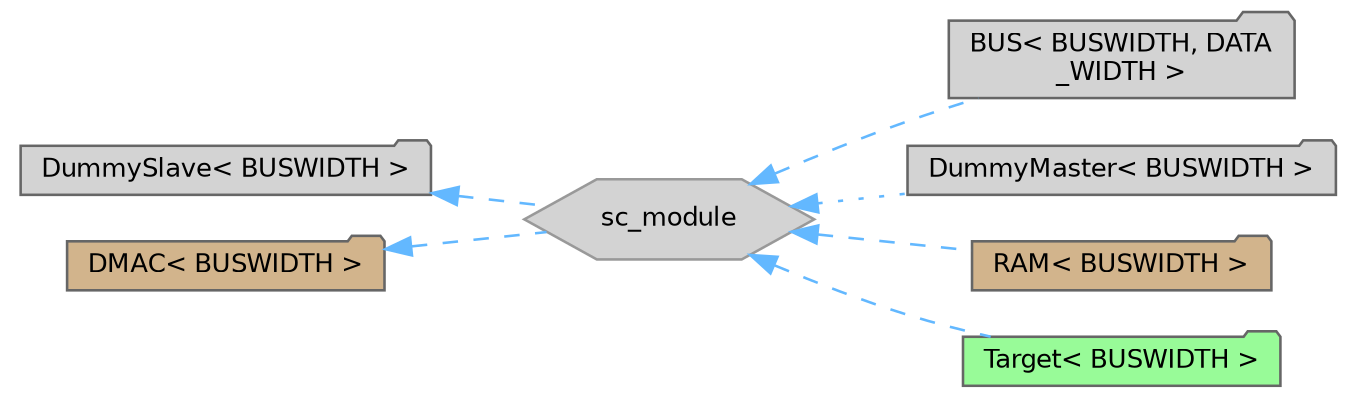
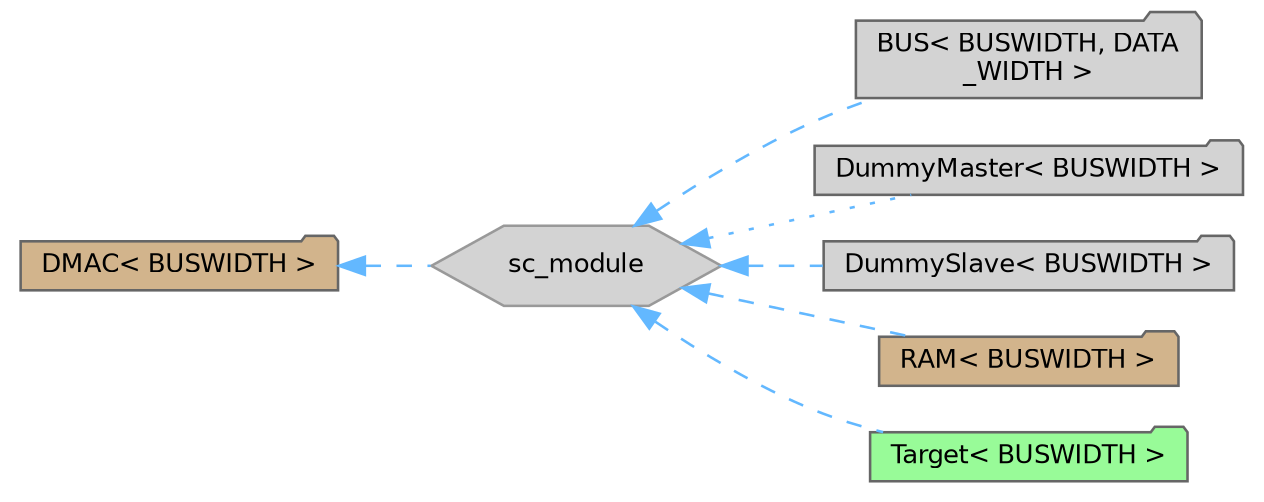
(503, 201) -> (785, 266)
